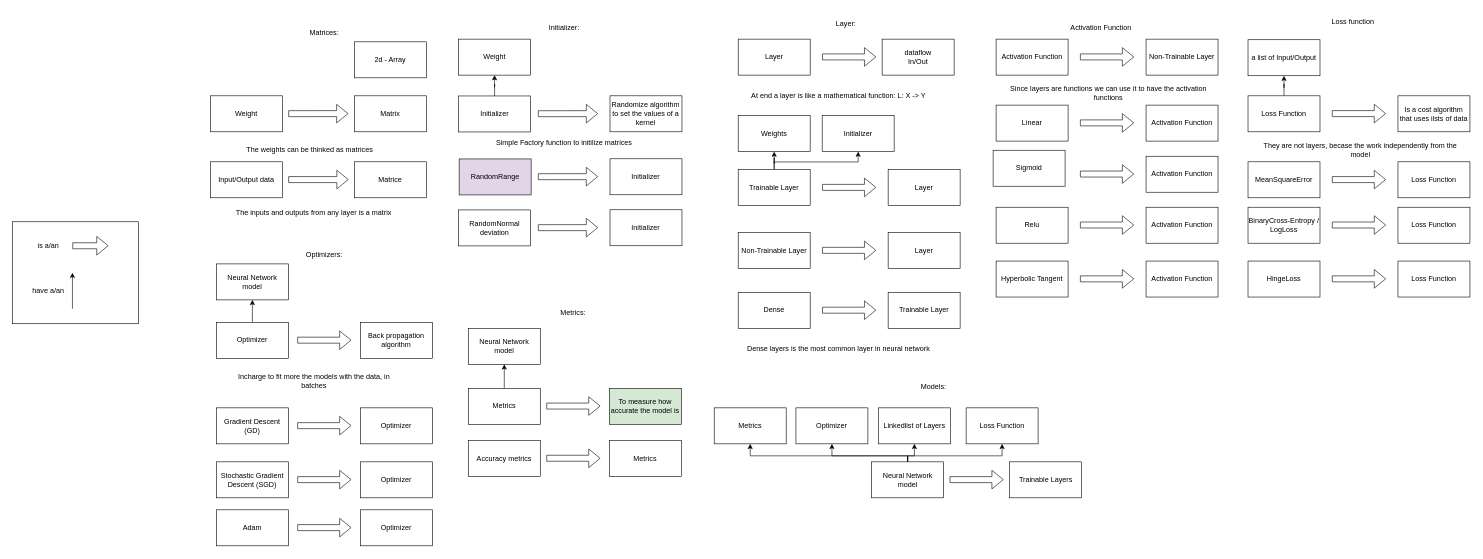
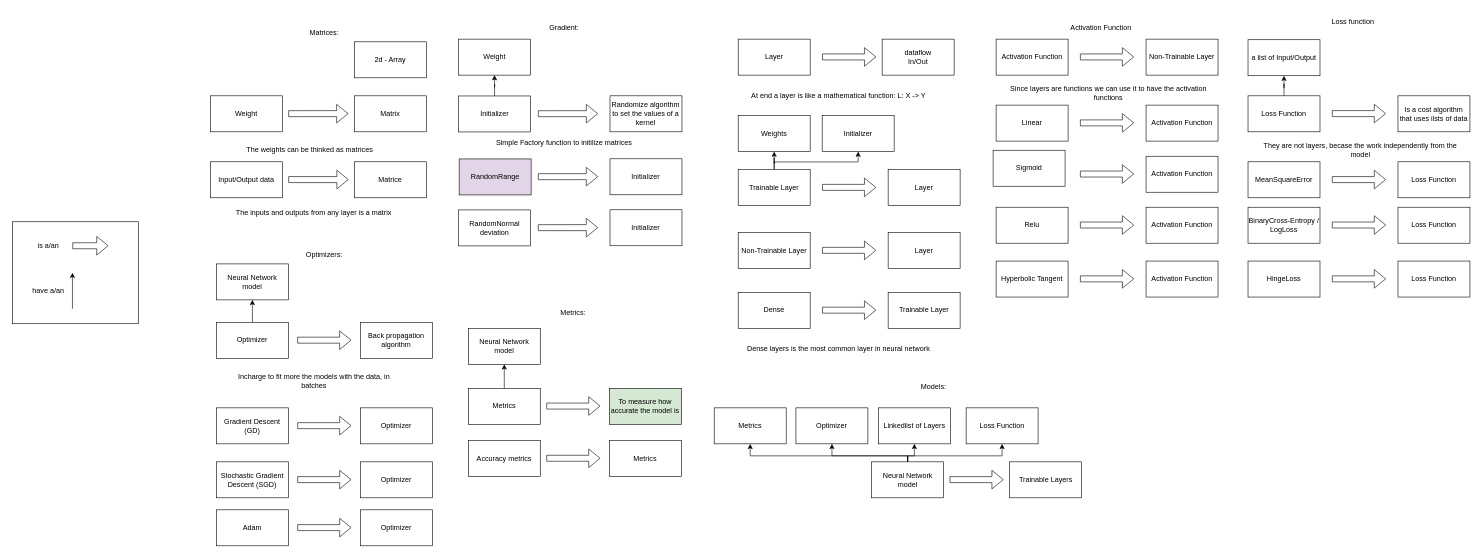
(846, 23) -> none
(564, 28) -> (564, 28)
